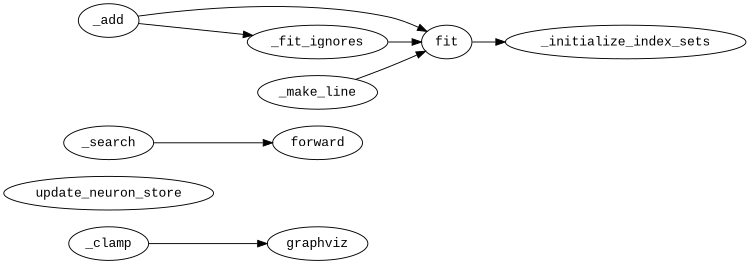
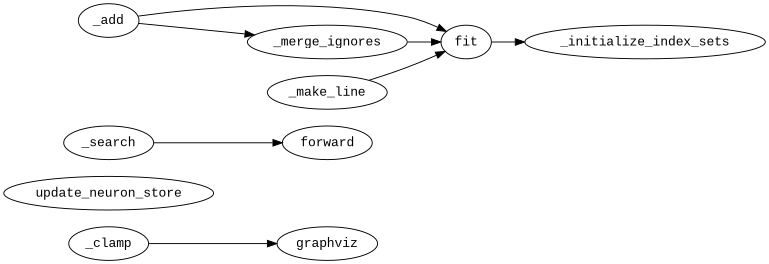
(318, 42) -> (327, 42)
